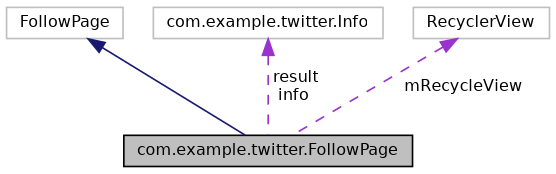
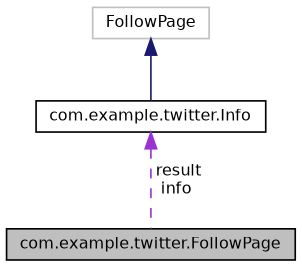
(268, 23) -> (151, 116)
(481, 23) -> none
(174, 91) -> (151, 78)
